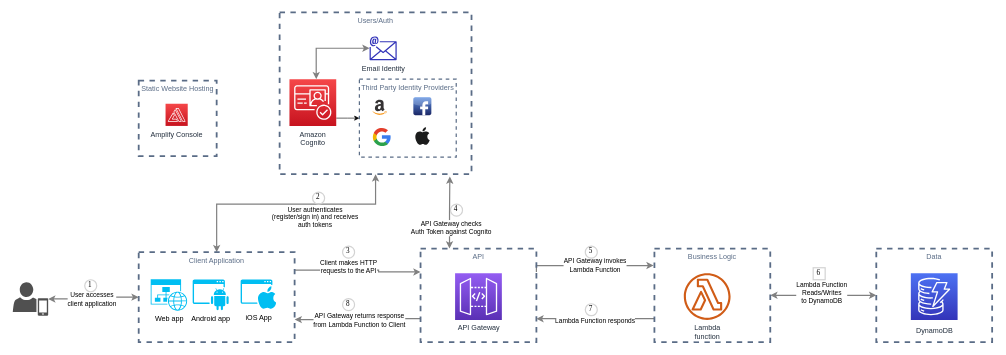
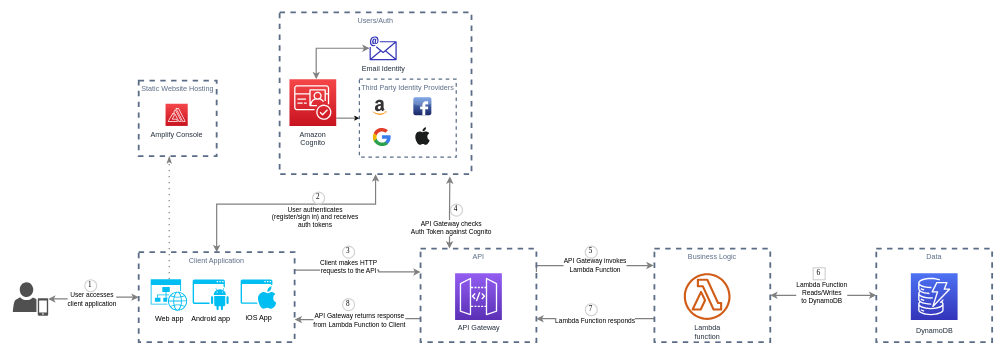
none -> (169, 220)
